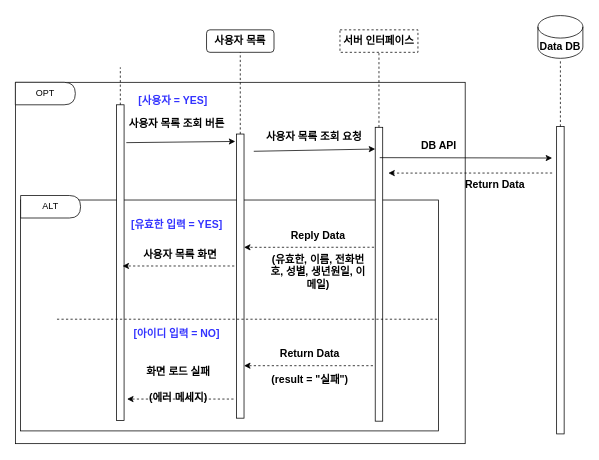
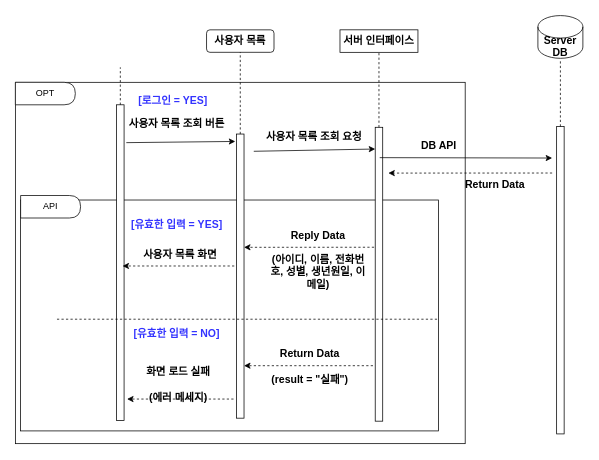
(379, 41) -> (379, 41)
(561, 46) -> (561, 46)
(173, 100) -> (173, 100)
(51, 207) -> (51, 207)
(318, 260) -> (318, 260)
(177, 333) -> (177, 333)
